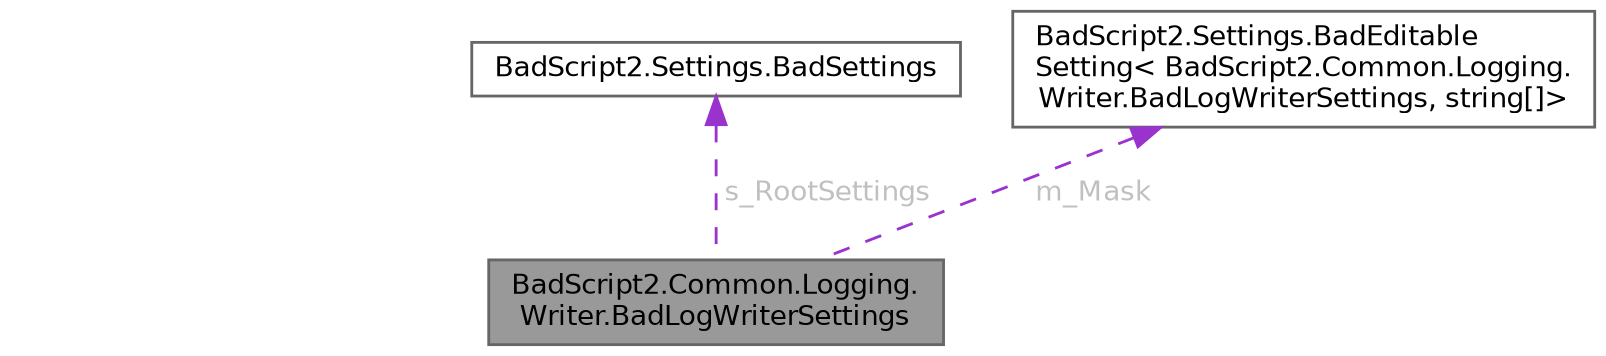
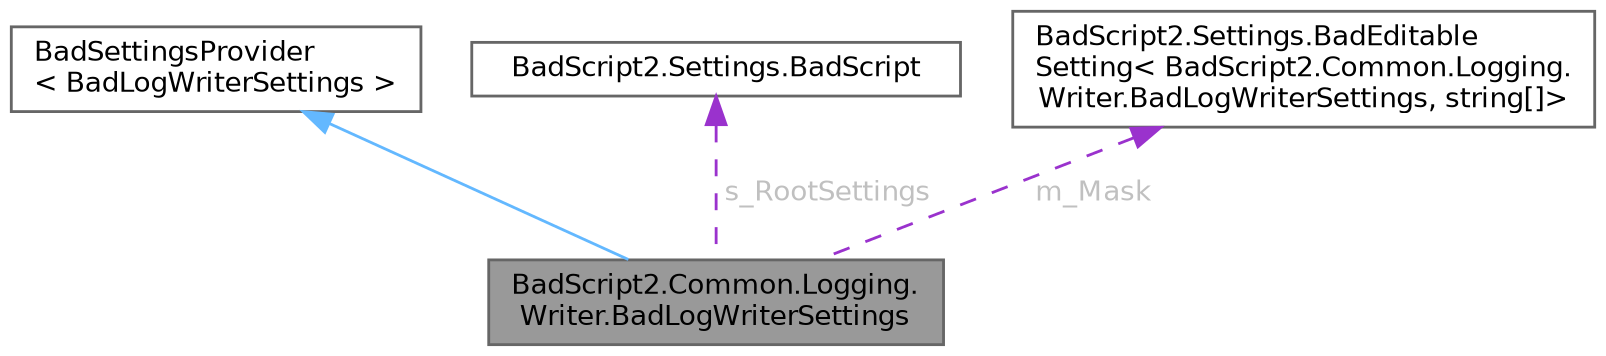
none -> (216, 69)
(716, 69) -> (716, 69)
